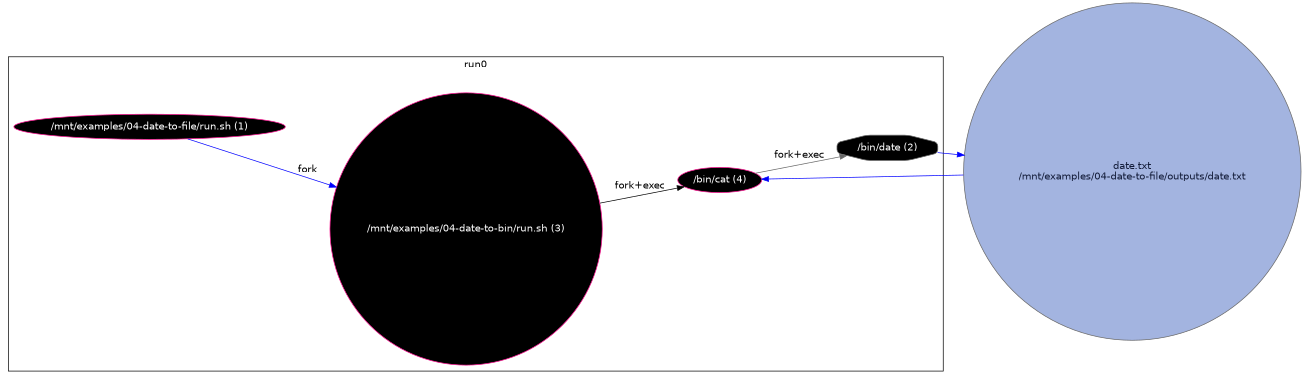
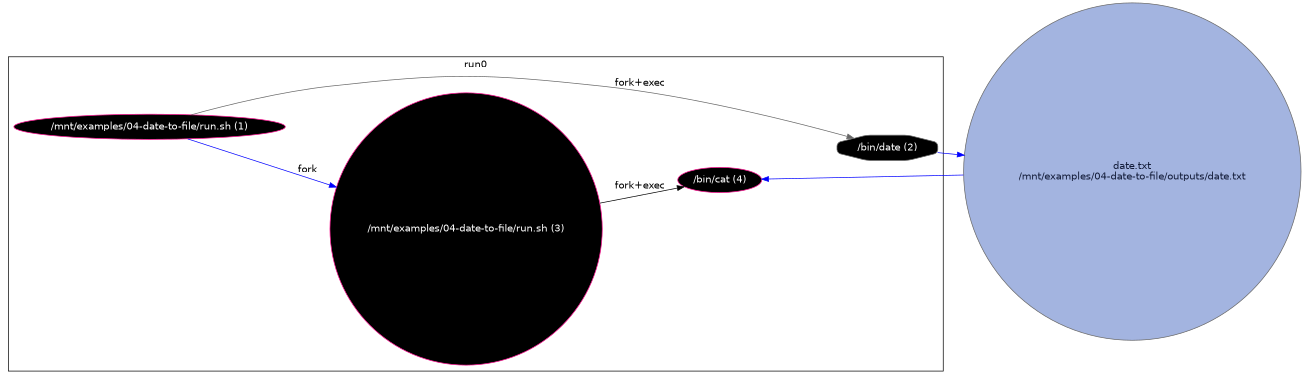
(798, 165) -> (520, 79)
(466, 229) -> (466, 229)
